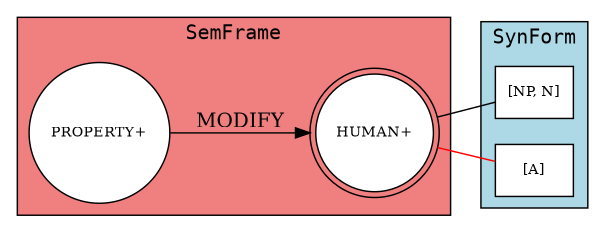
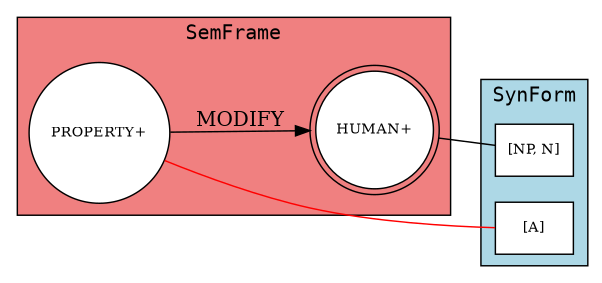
(466, 155) -> (301, 206)
